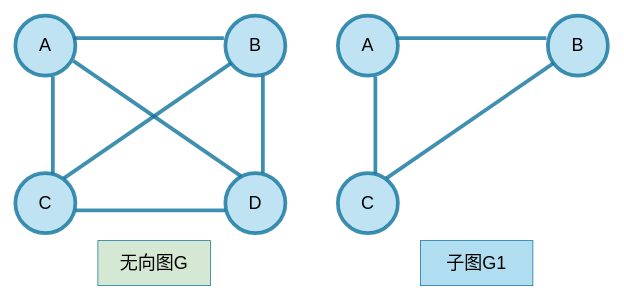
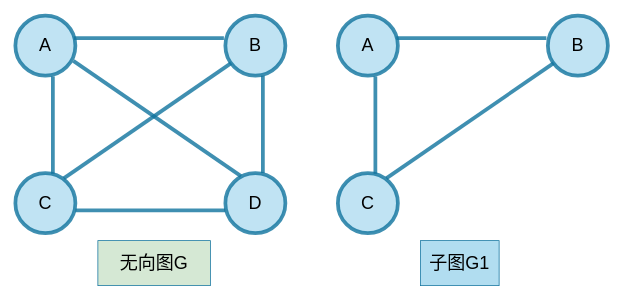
(477, 263) -> (460, 263)
